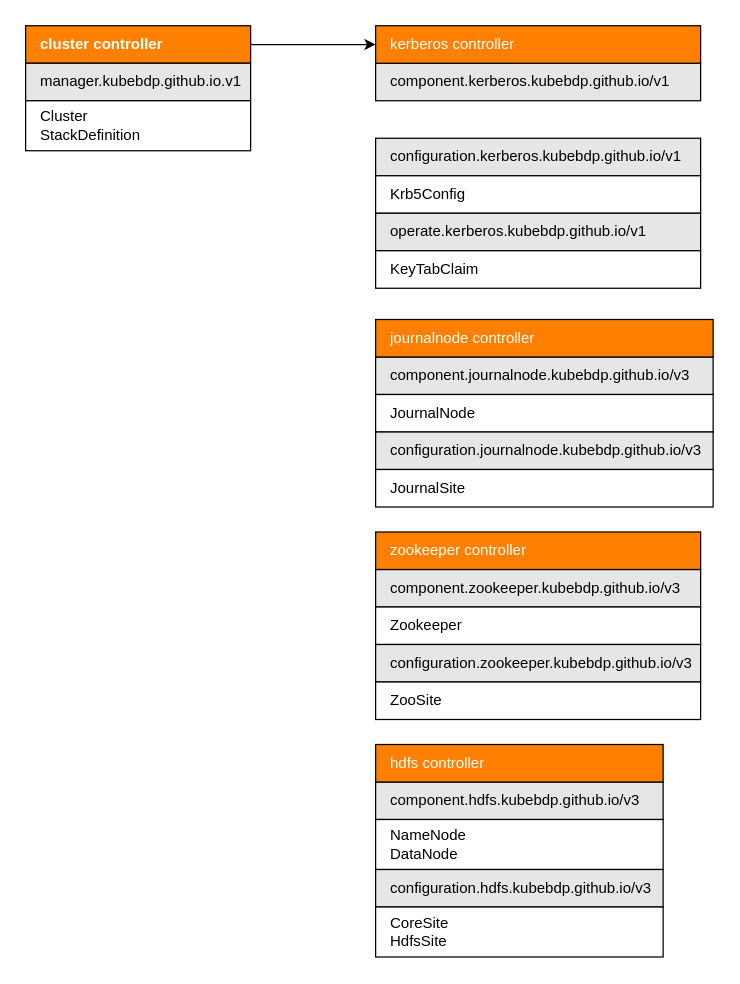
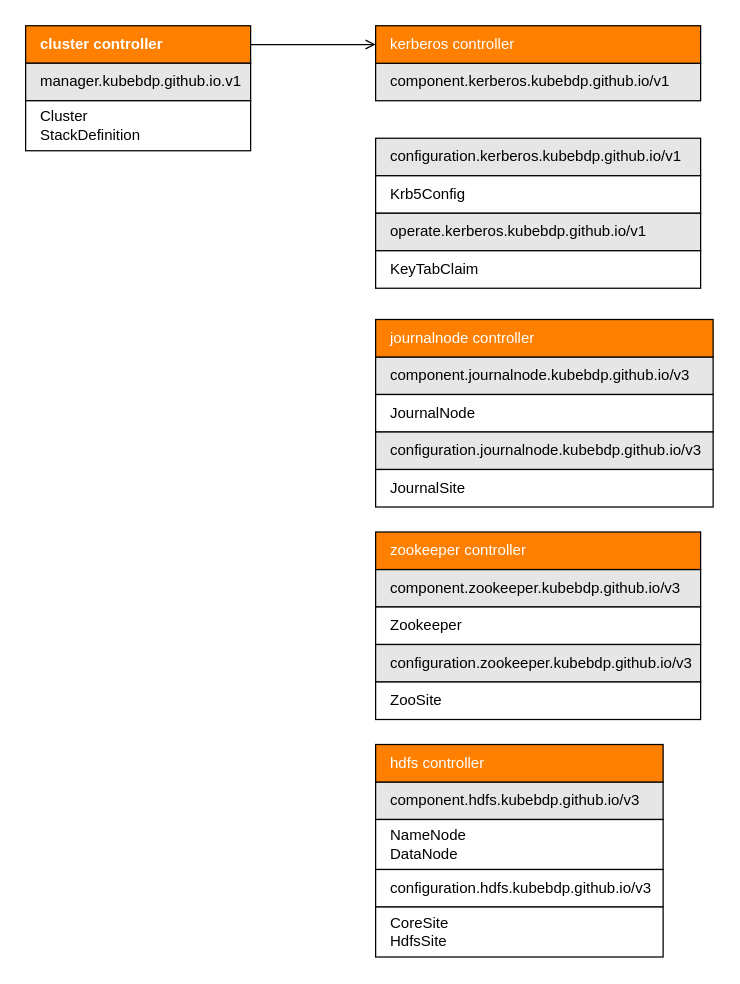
(366, 44) -> (368, 44)
(519, 888) -> (519, 888)
